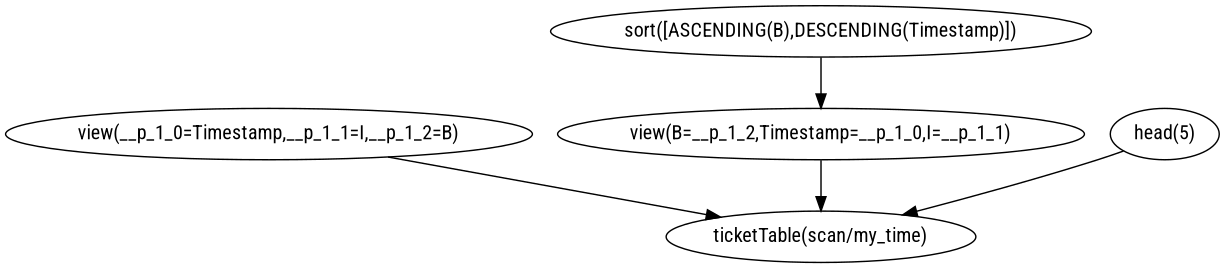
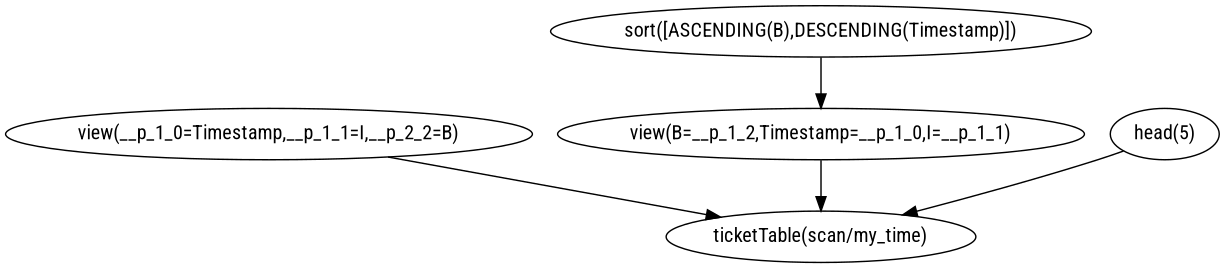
(269, 134) -> (269, 134)
